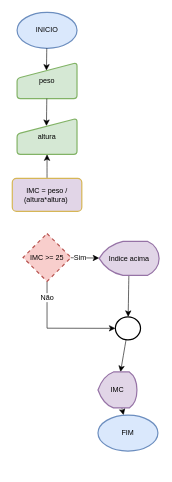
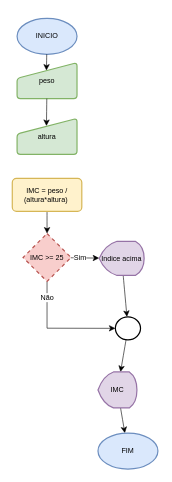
(47, 30) -> (47, 36)
(47, 160) -> (47, 227)
(47, 195) -> (47, 195)
(129, 259) -> (122, 259)
(128, 434) -> (128, 452)
